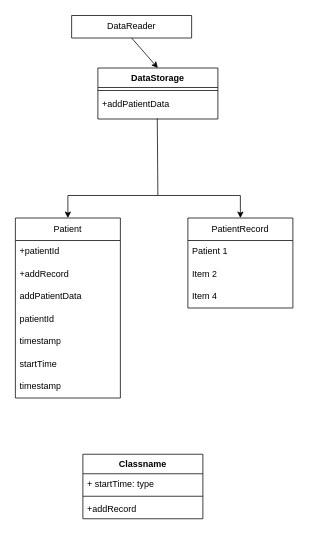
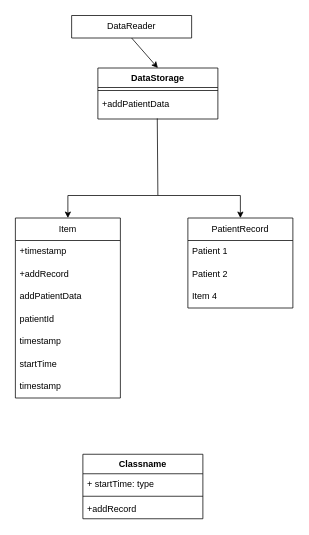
(68, 229) -> (68, 229)
(44, 252) -> (44, 252)
(206, 274) -> (213, 274)
